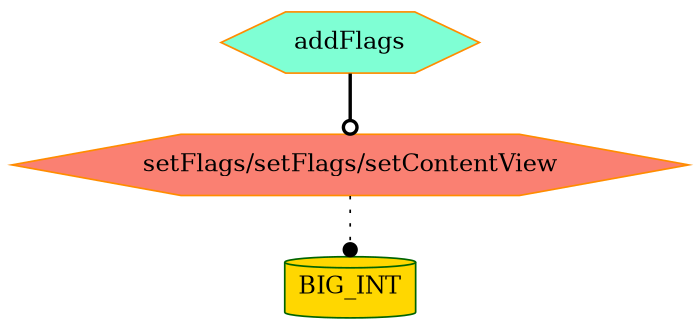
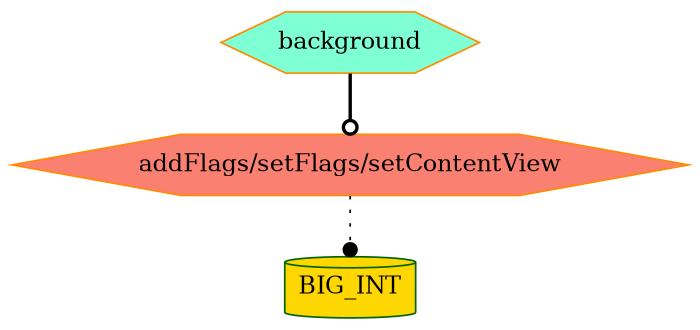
(350, 43) -> (350, 43)
(350, 165) -> (350, 165)
